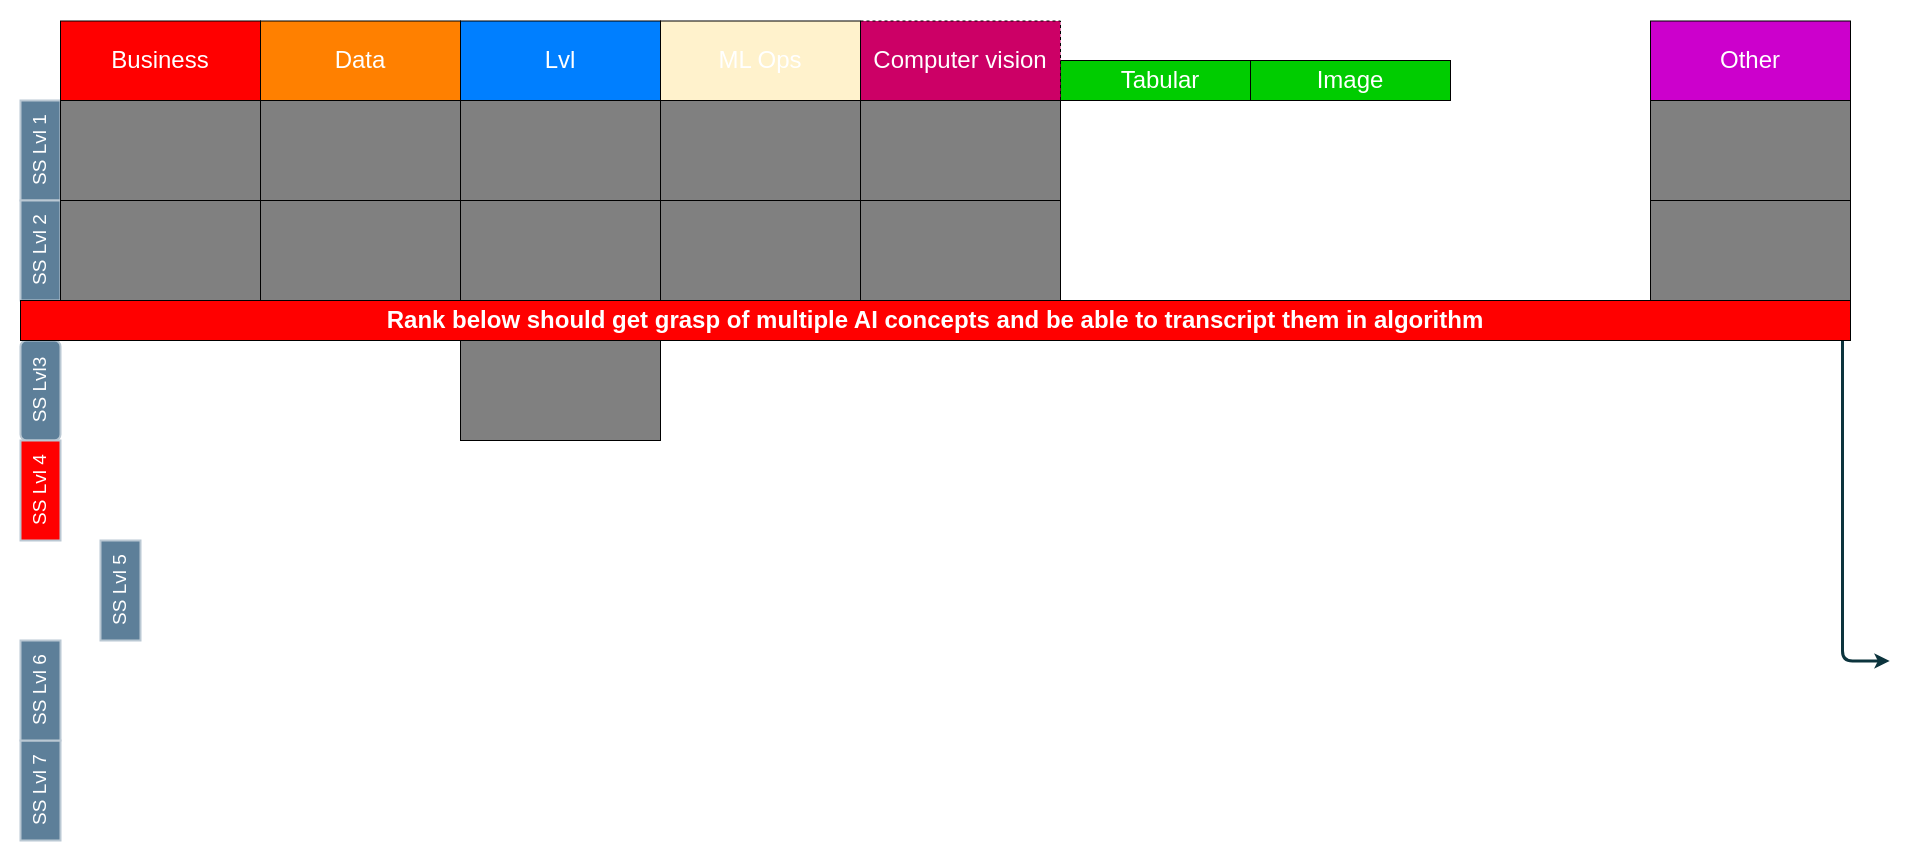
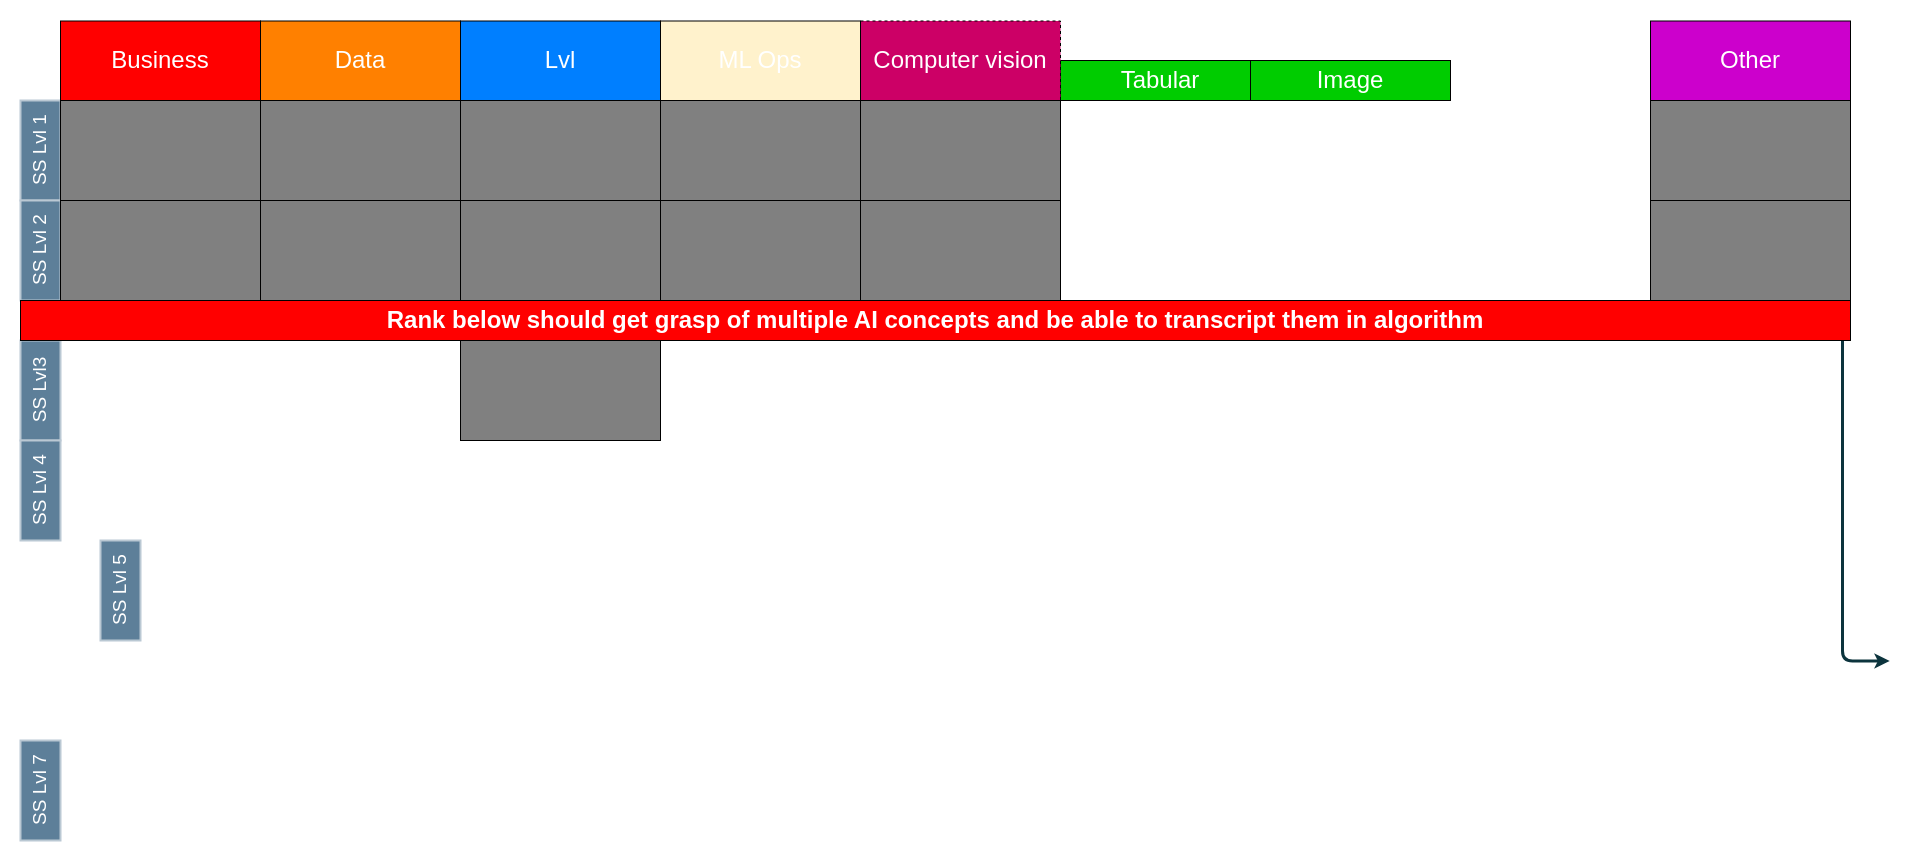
(41, 391) -> (41, 391)
(41, 491) -> (41, 491)
(41, 691) -> none
